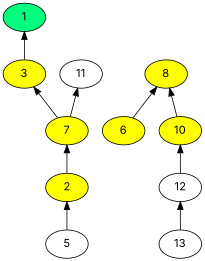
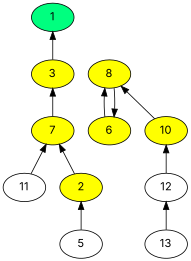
none -> (115, 98)
(73, 106) -> (37, 163)
